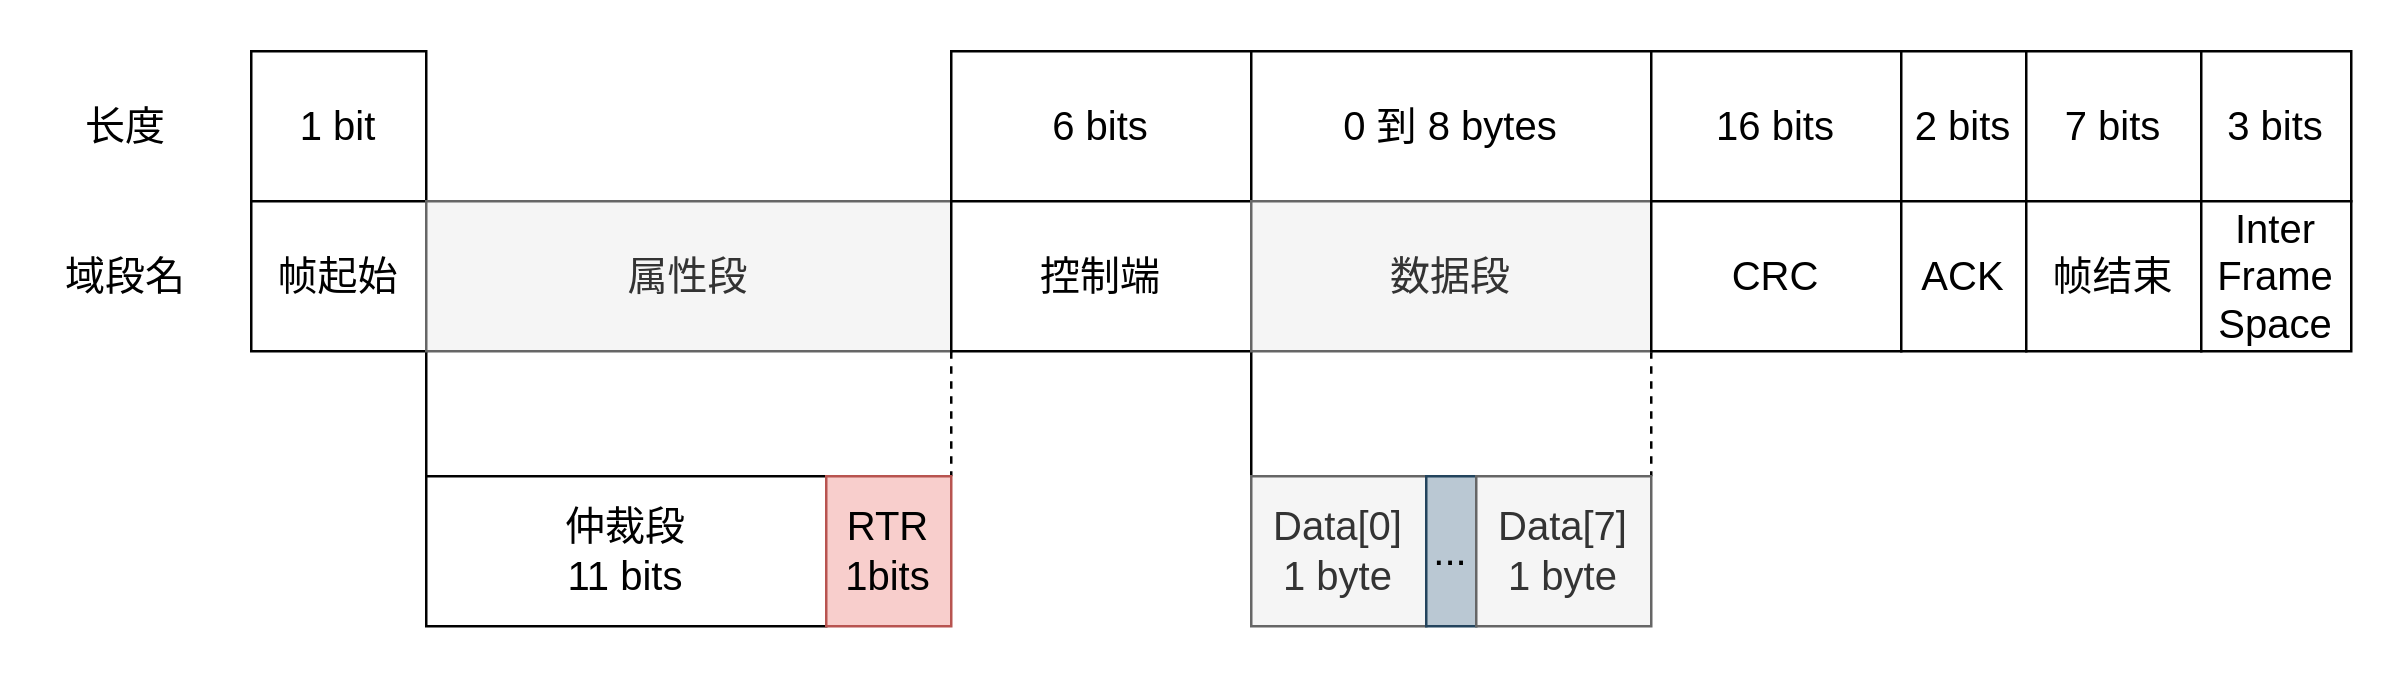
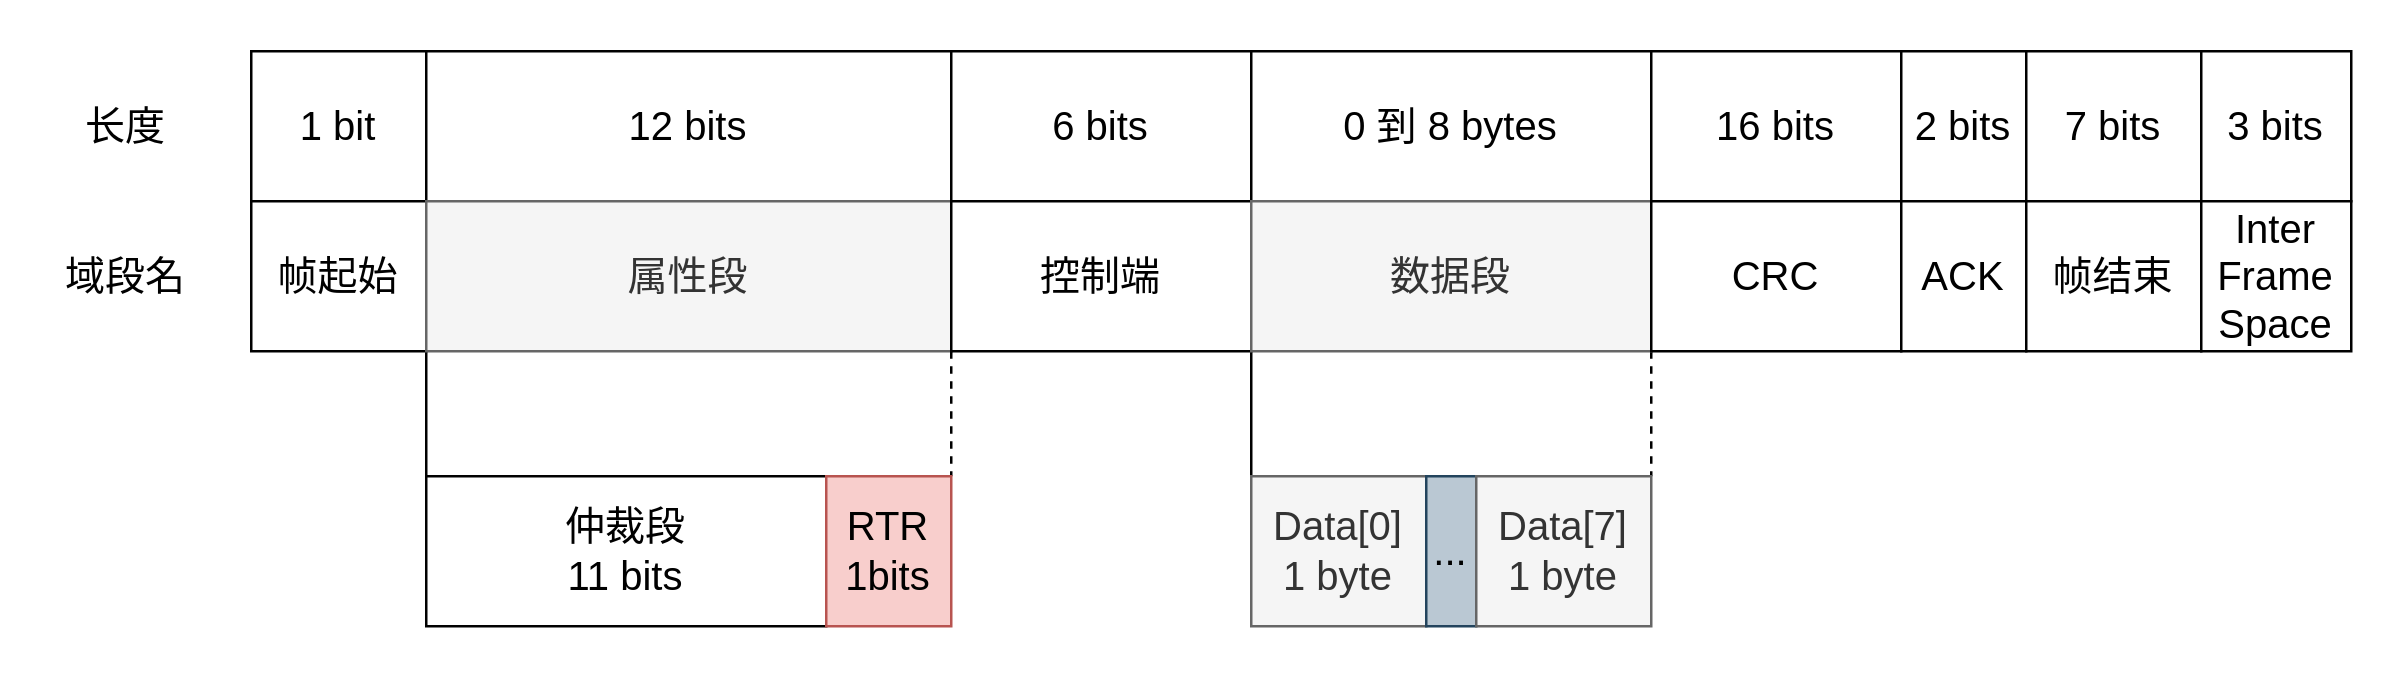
none -> (689, 126)
